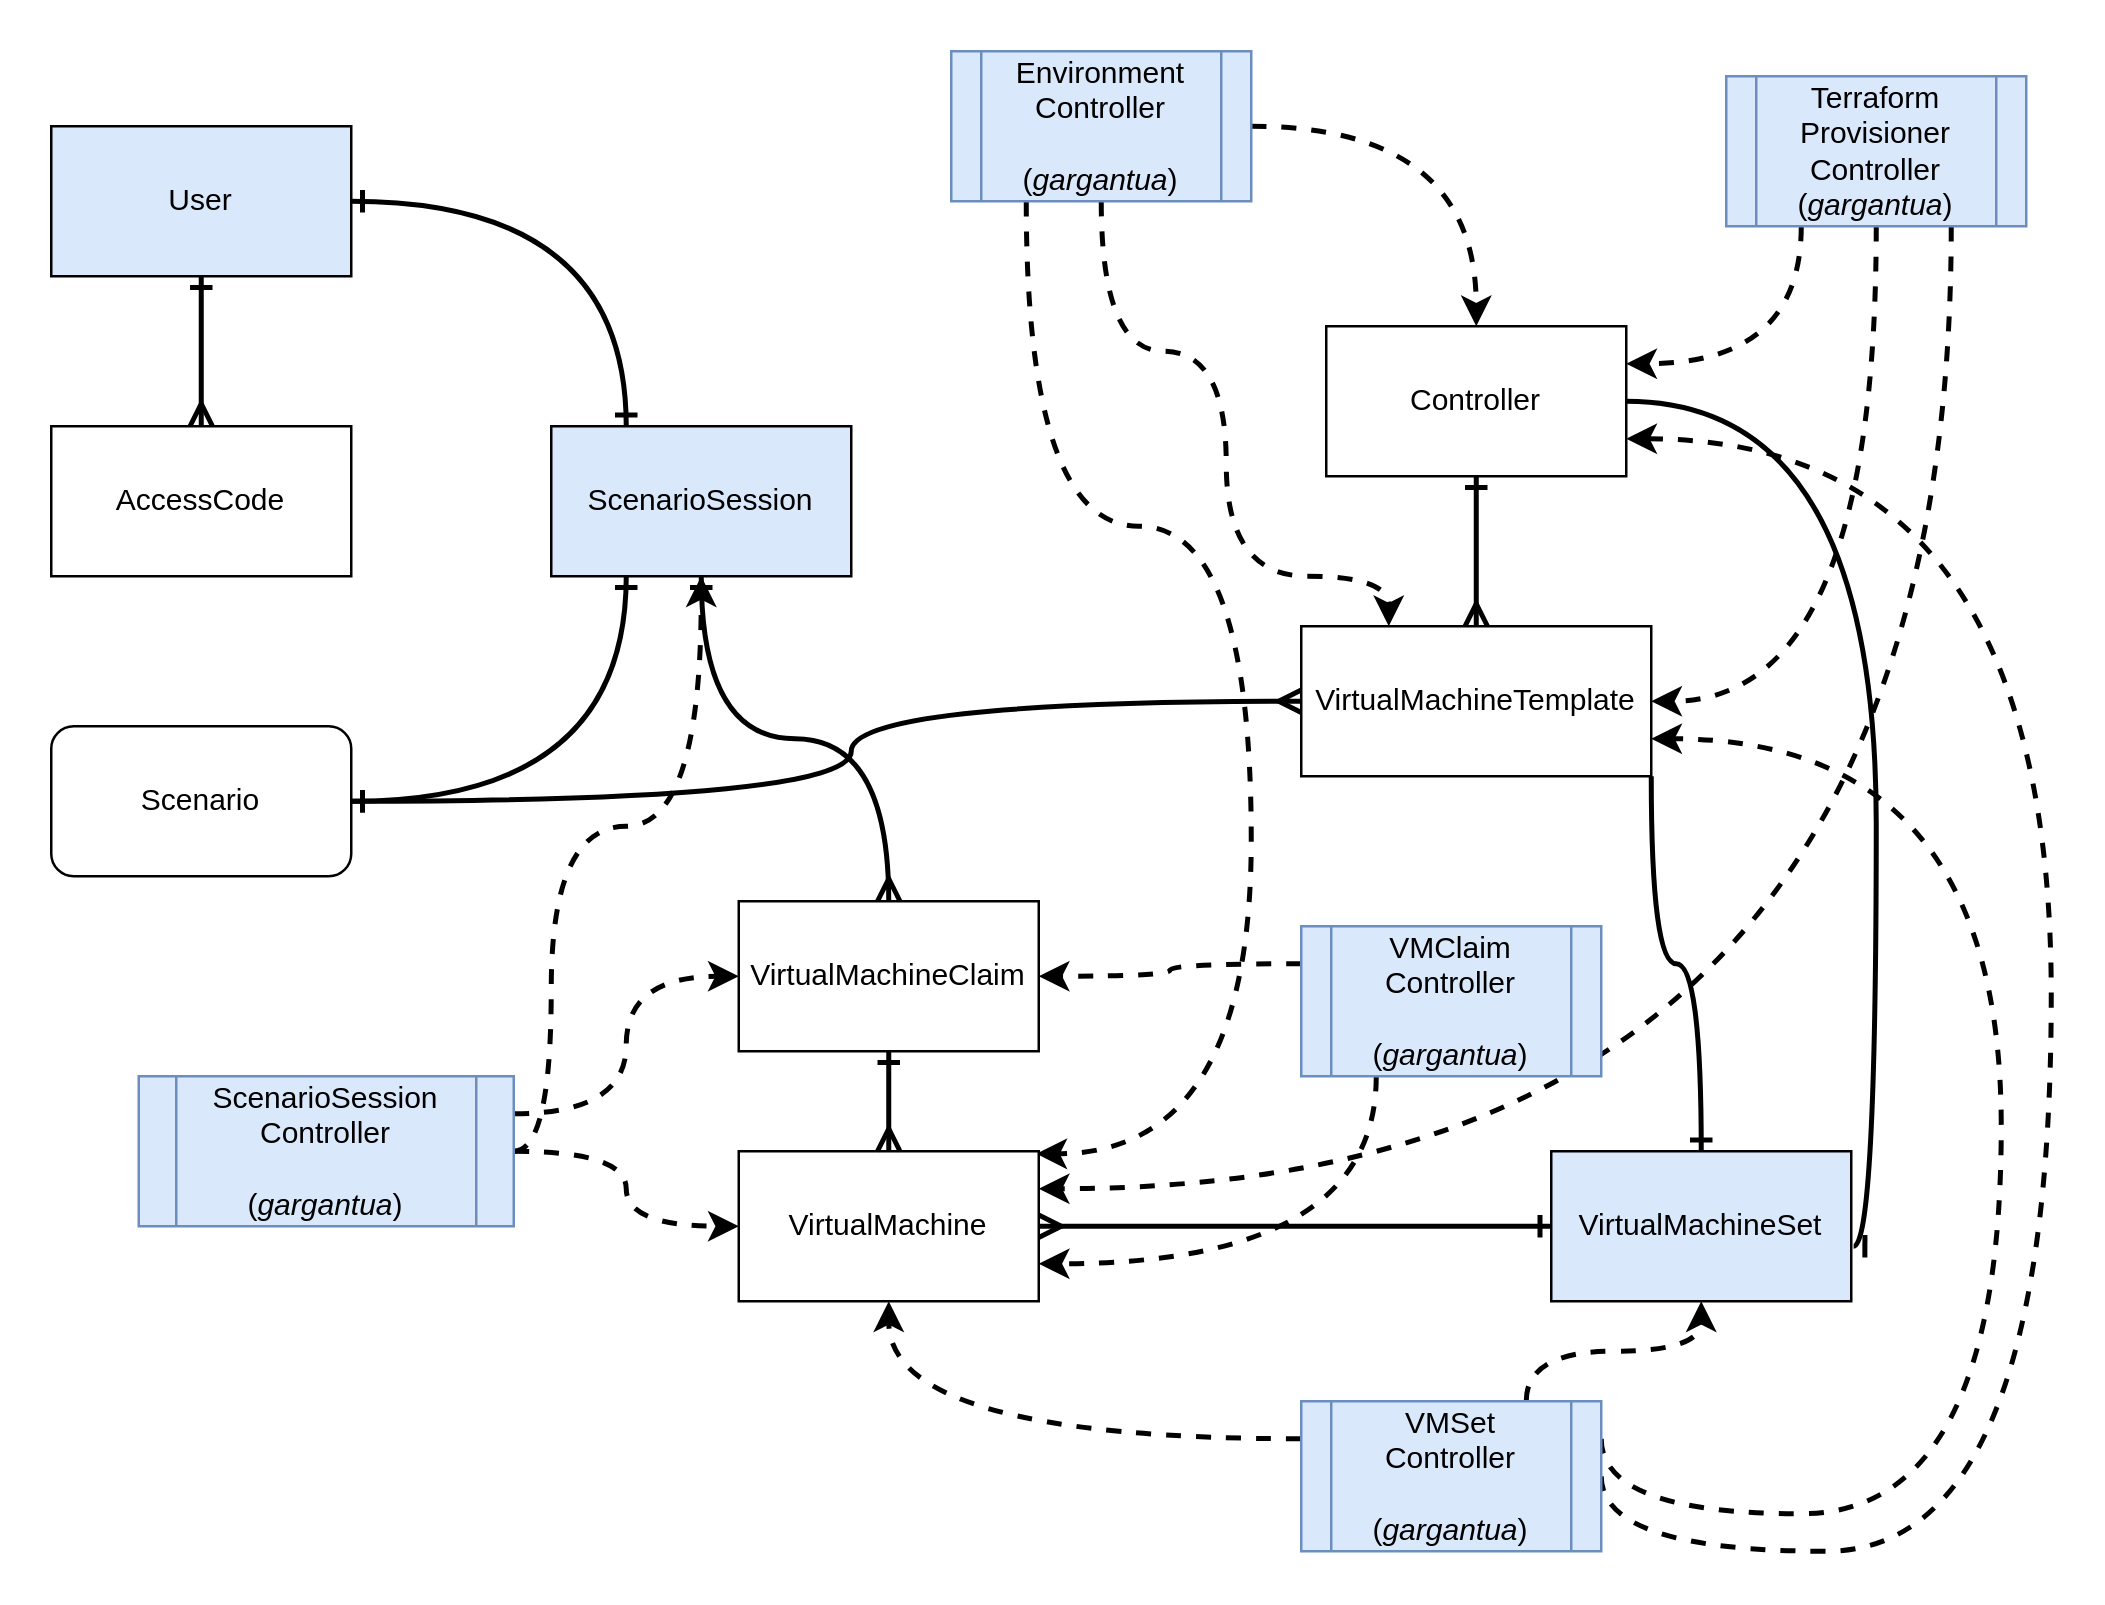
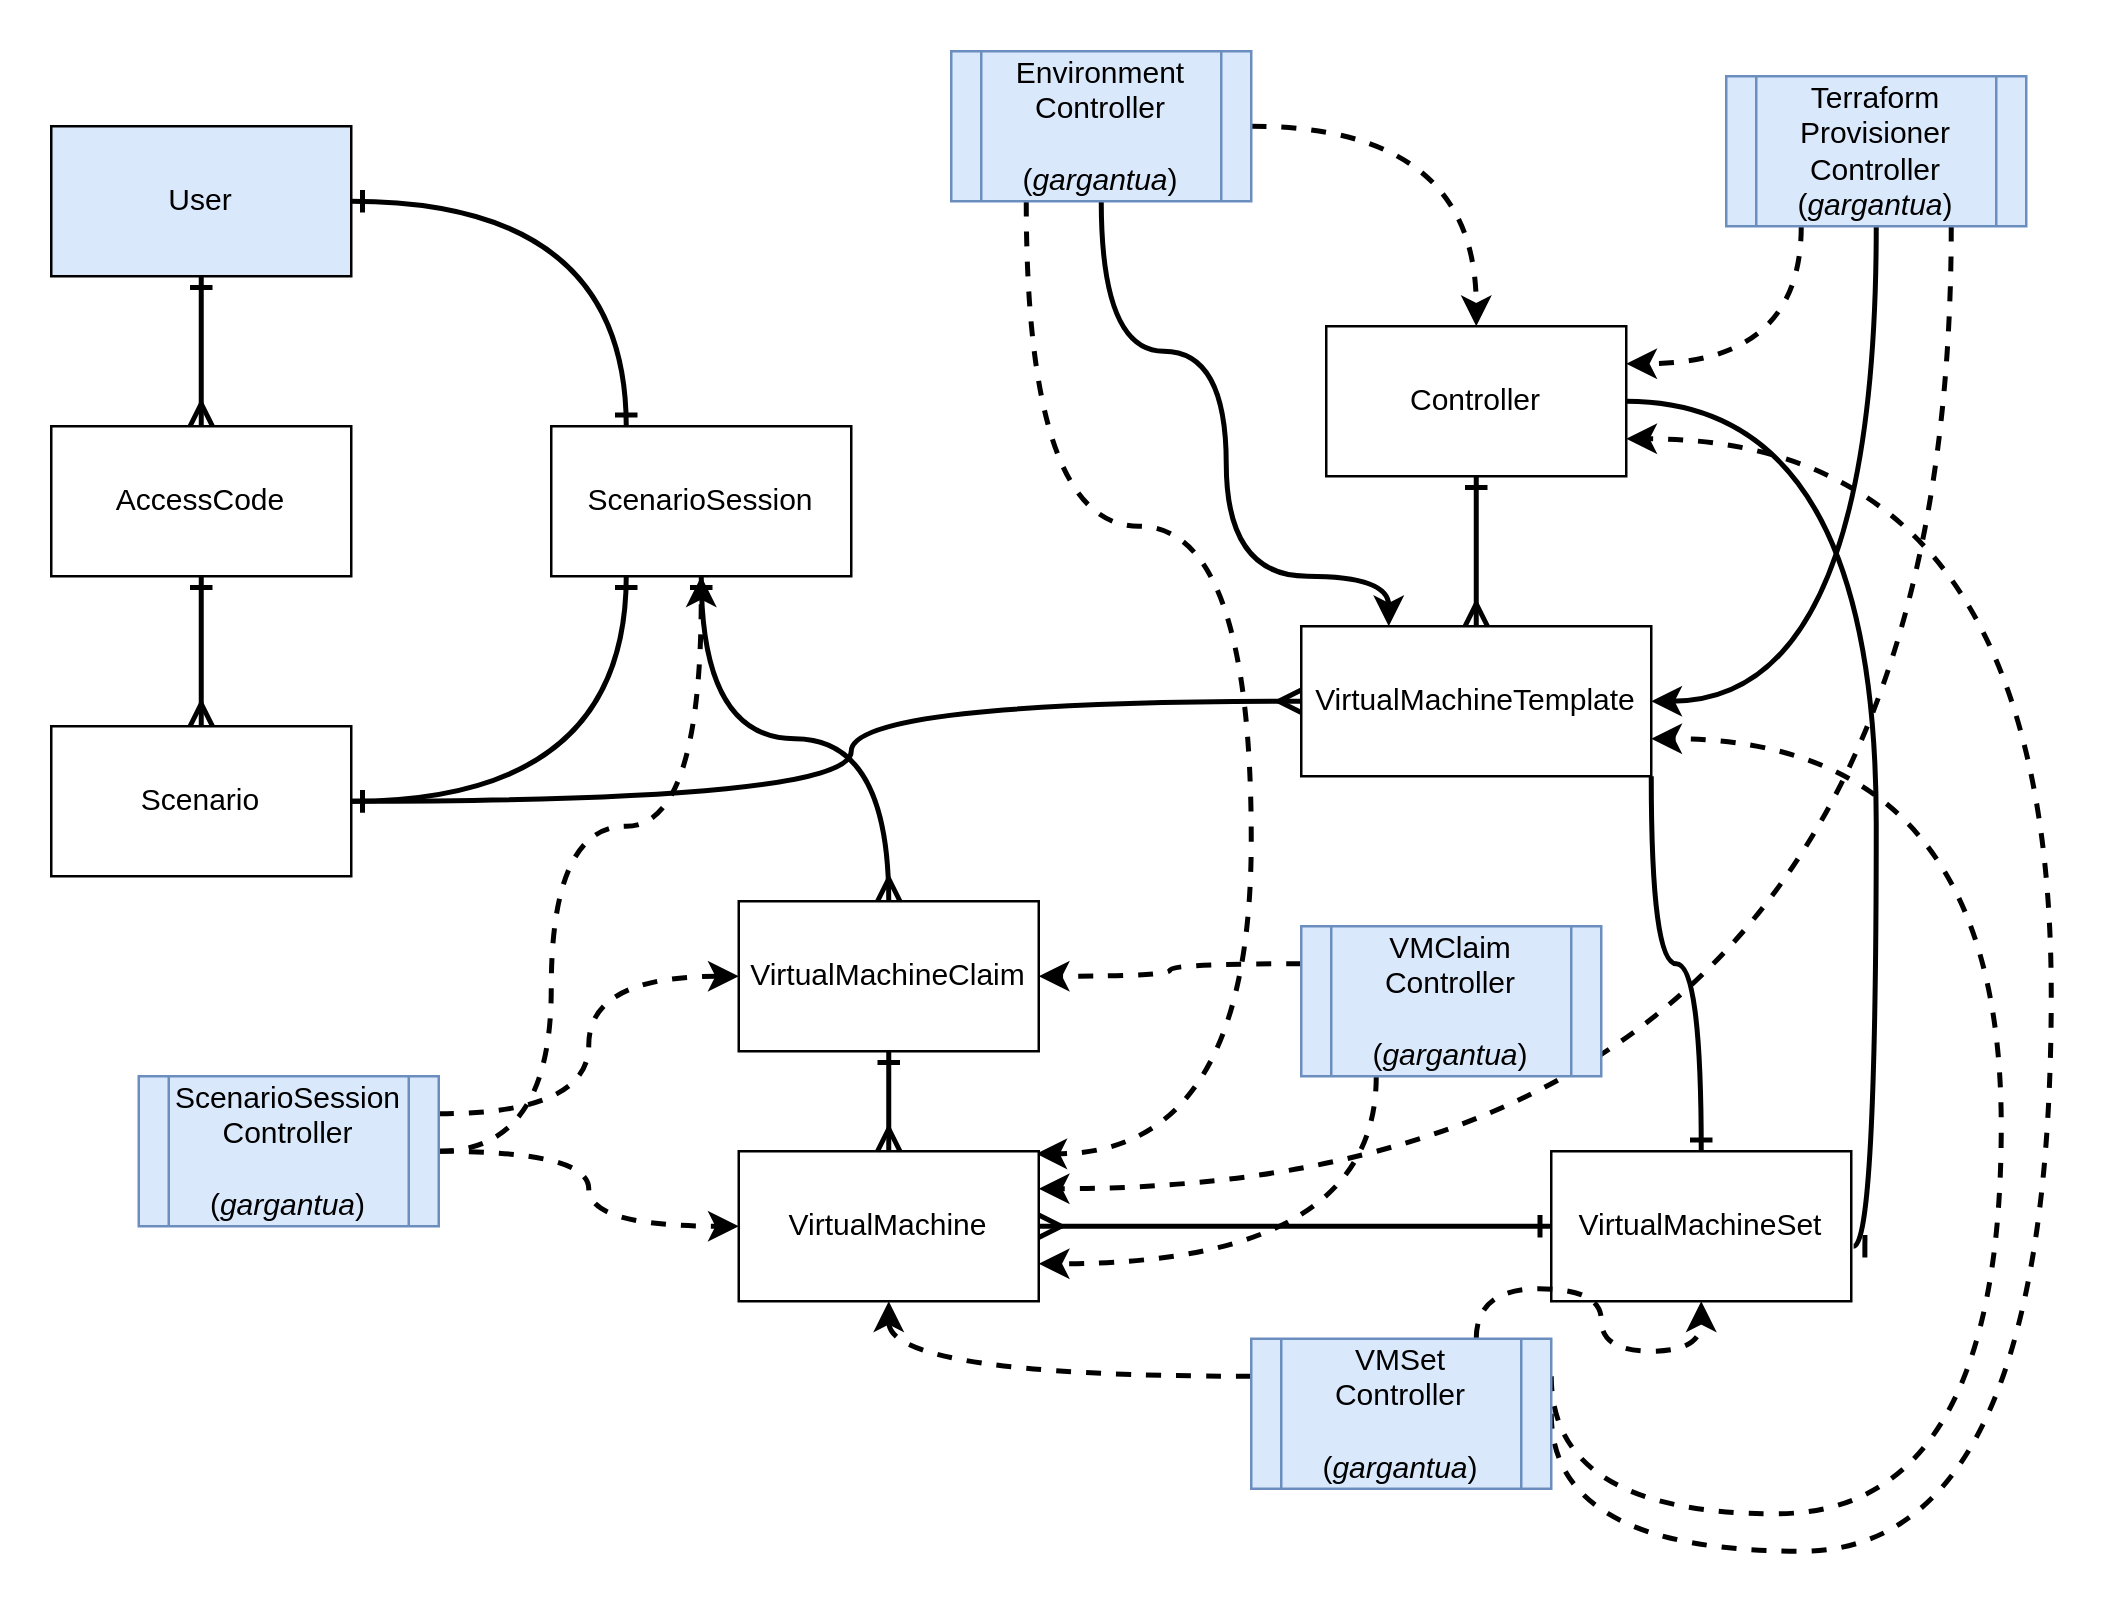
(1116, 311) -> (1116, 311)
(701, 501) -> (701, 501)
(1782, 651) -> (1782, 651)
none -> (201, 652)
(201, 801) -> (201, 801)
(326, 1151) -> (289, 1151)
(1701, 1226) -> (1701, 1226)
(1451, 1476) -> (1401, 1414)
